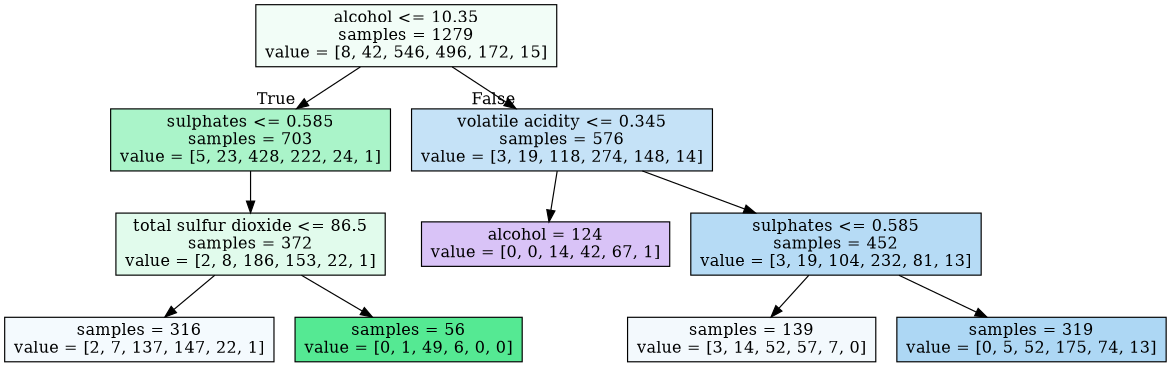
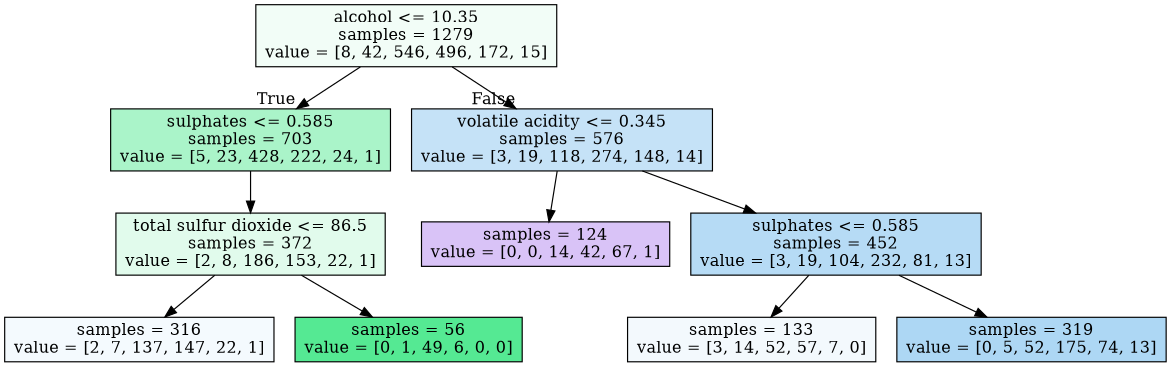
(546, 244) -> (546, 244)
(752, 340) -> (752, 340)
